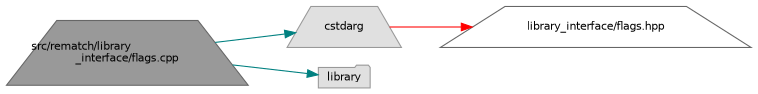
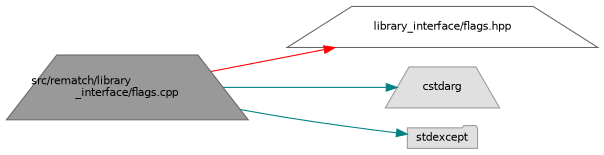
(425, 27) -> (267, 61)
(344, 78) -> (442, 138)
